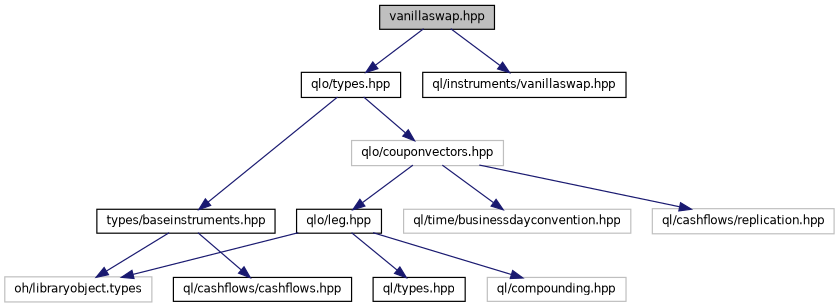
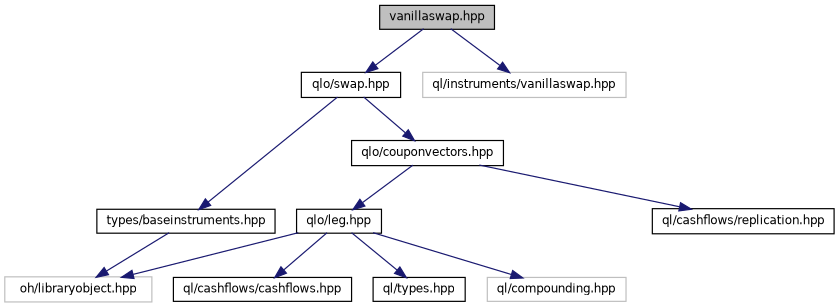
(351, 85) -> (351, 85)
(524, 85) -> (524, 85)
(428, 153) -> (428, 153)
(517, 221) -> none
(743, 221) -> (743, 221)
(213, 246) -> (306, 251)
(78, 289) -> (78, 289)
